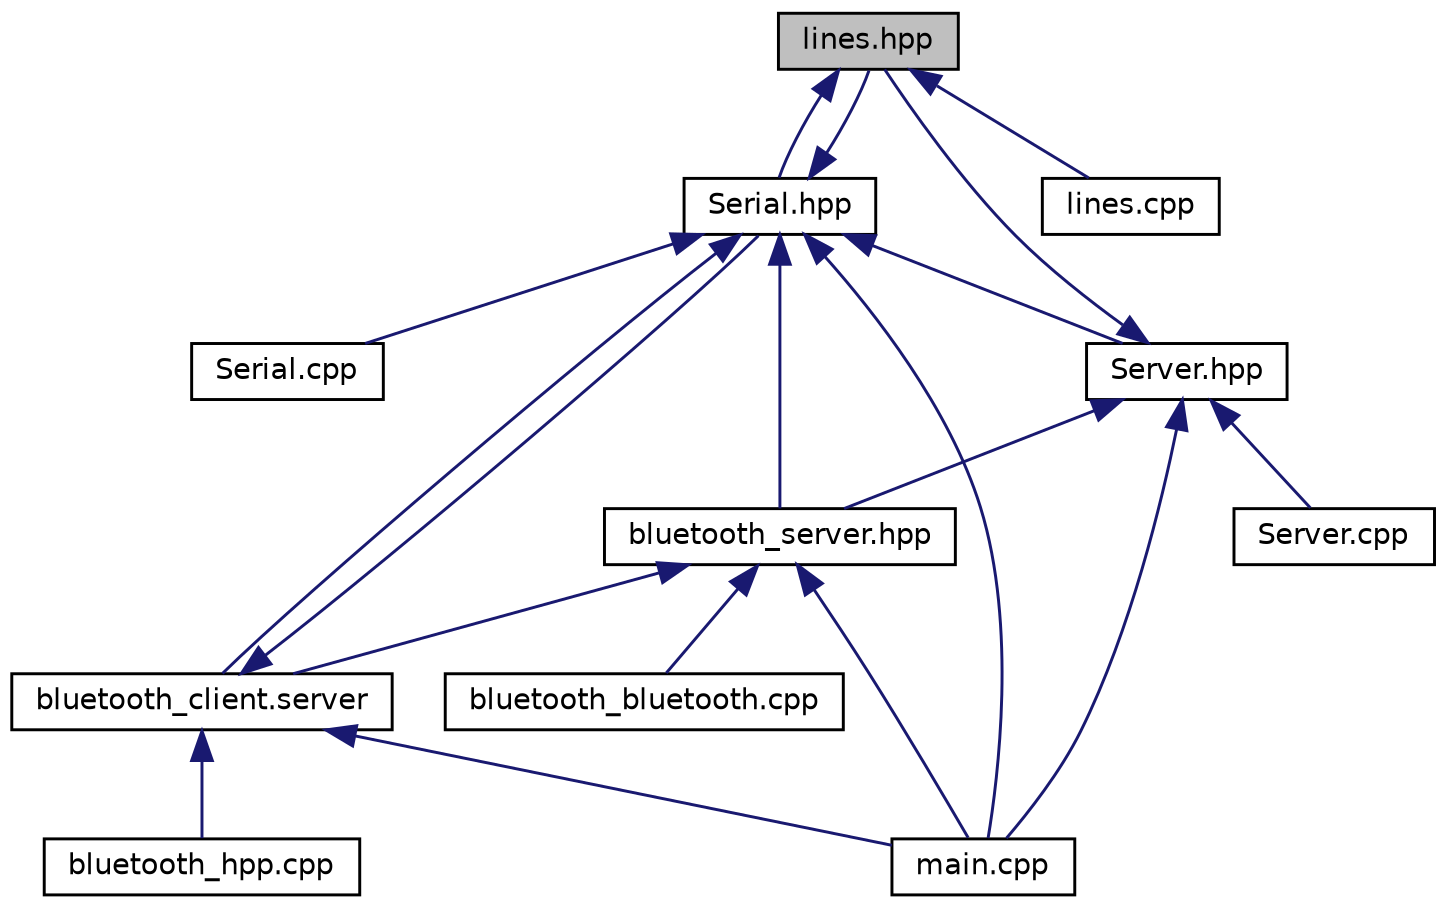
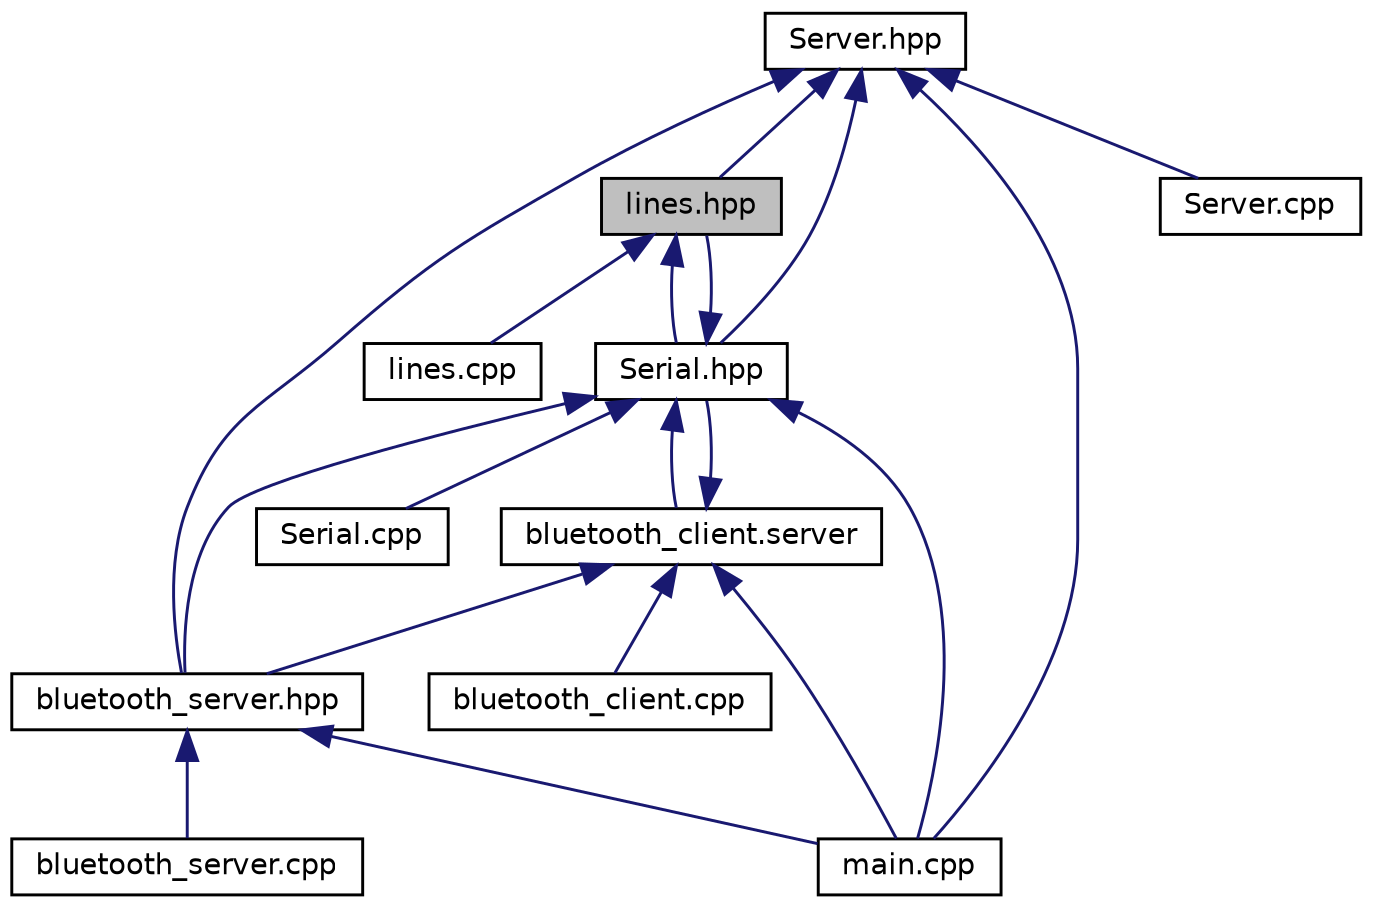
(997, 294) -> (810, 234)
(476, 623) -> (424, 624)
(644, 702) -> (187, 867)
(202, 867) -> (600, 702)
